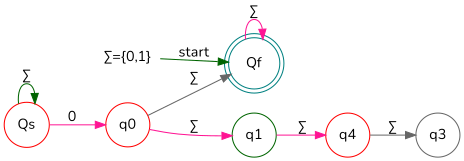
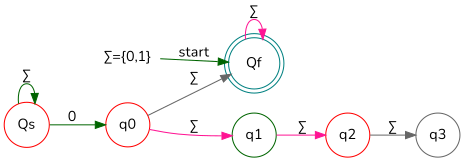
(73, 125) -> (73, 125)
(348, 135) -> (348, 135)
